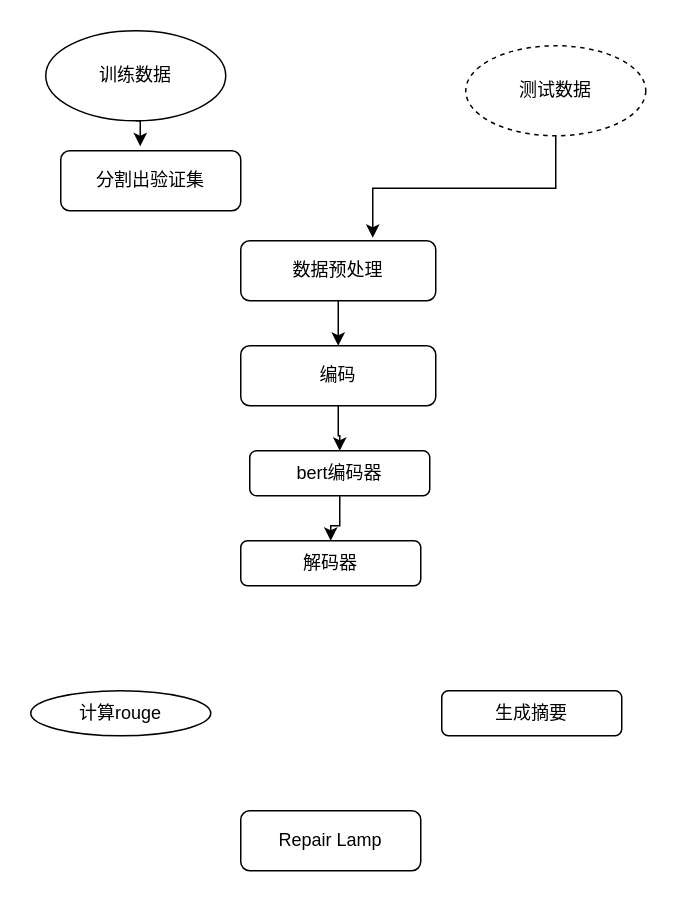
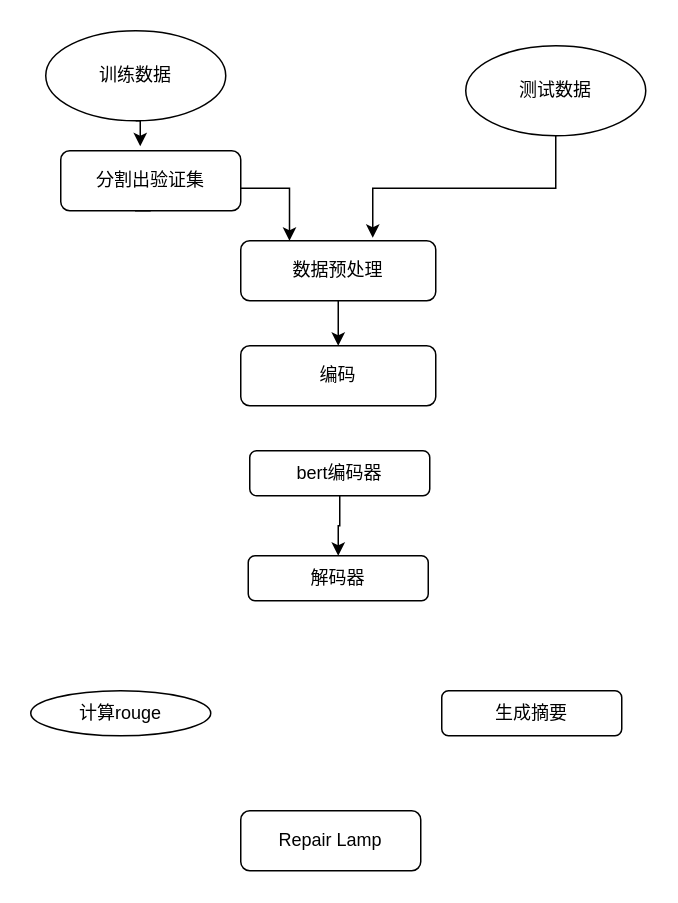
(556, 91) -> (556, 91)
none -> (285, 188)
(338, 424) -> none
(331, 563) -> (338, 578)
